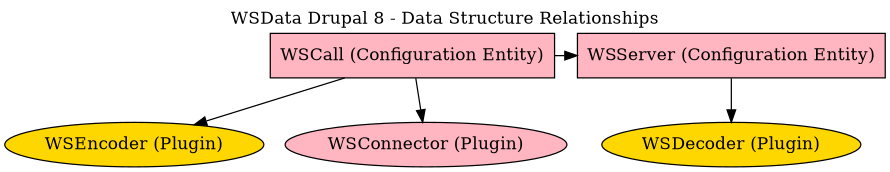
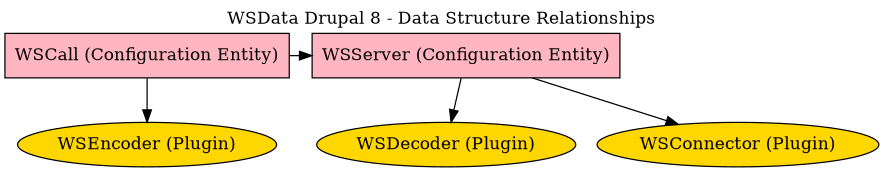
(418, 94) -> (599, 99)
(426, 145) -> (738, 145)
